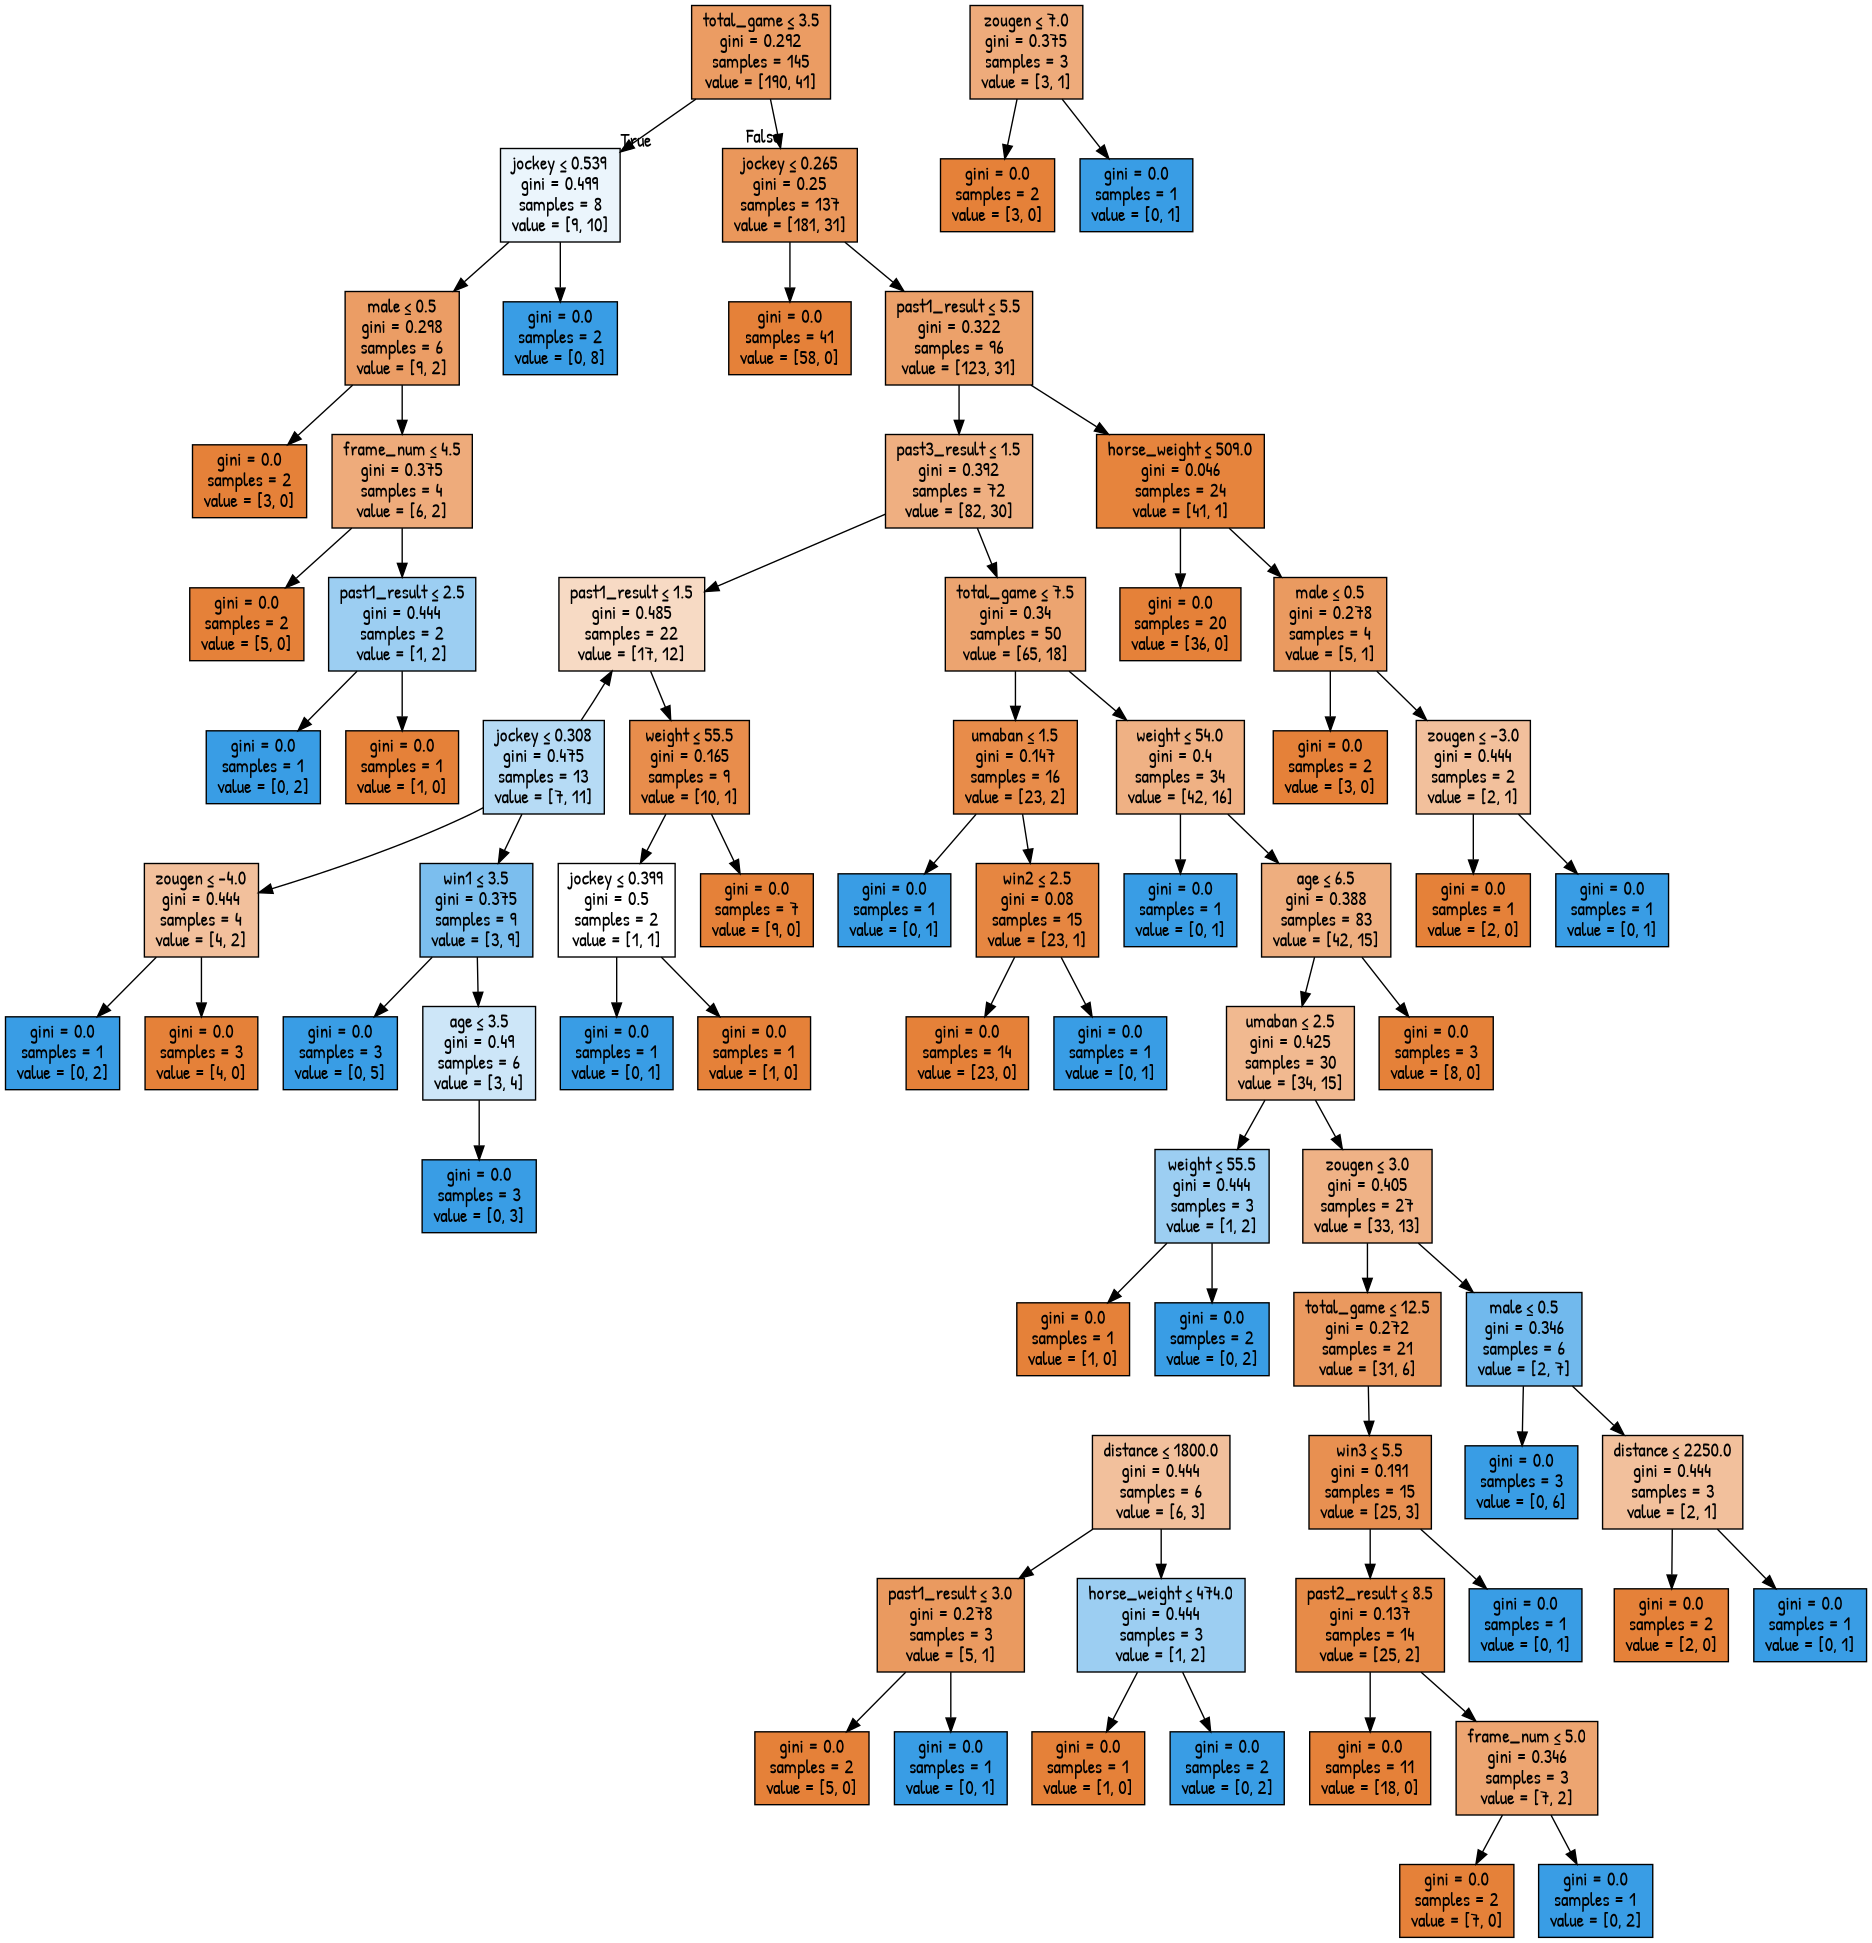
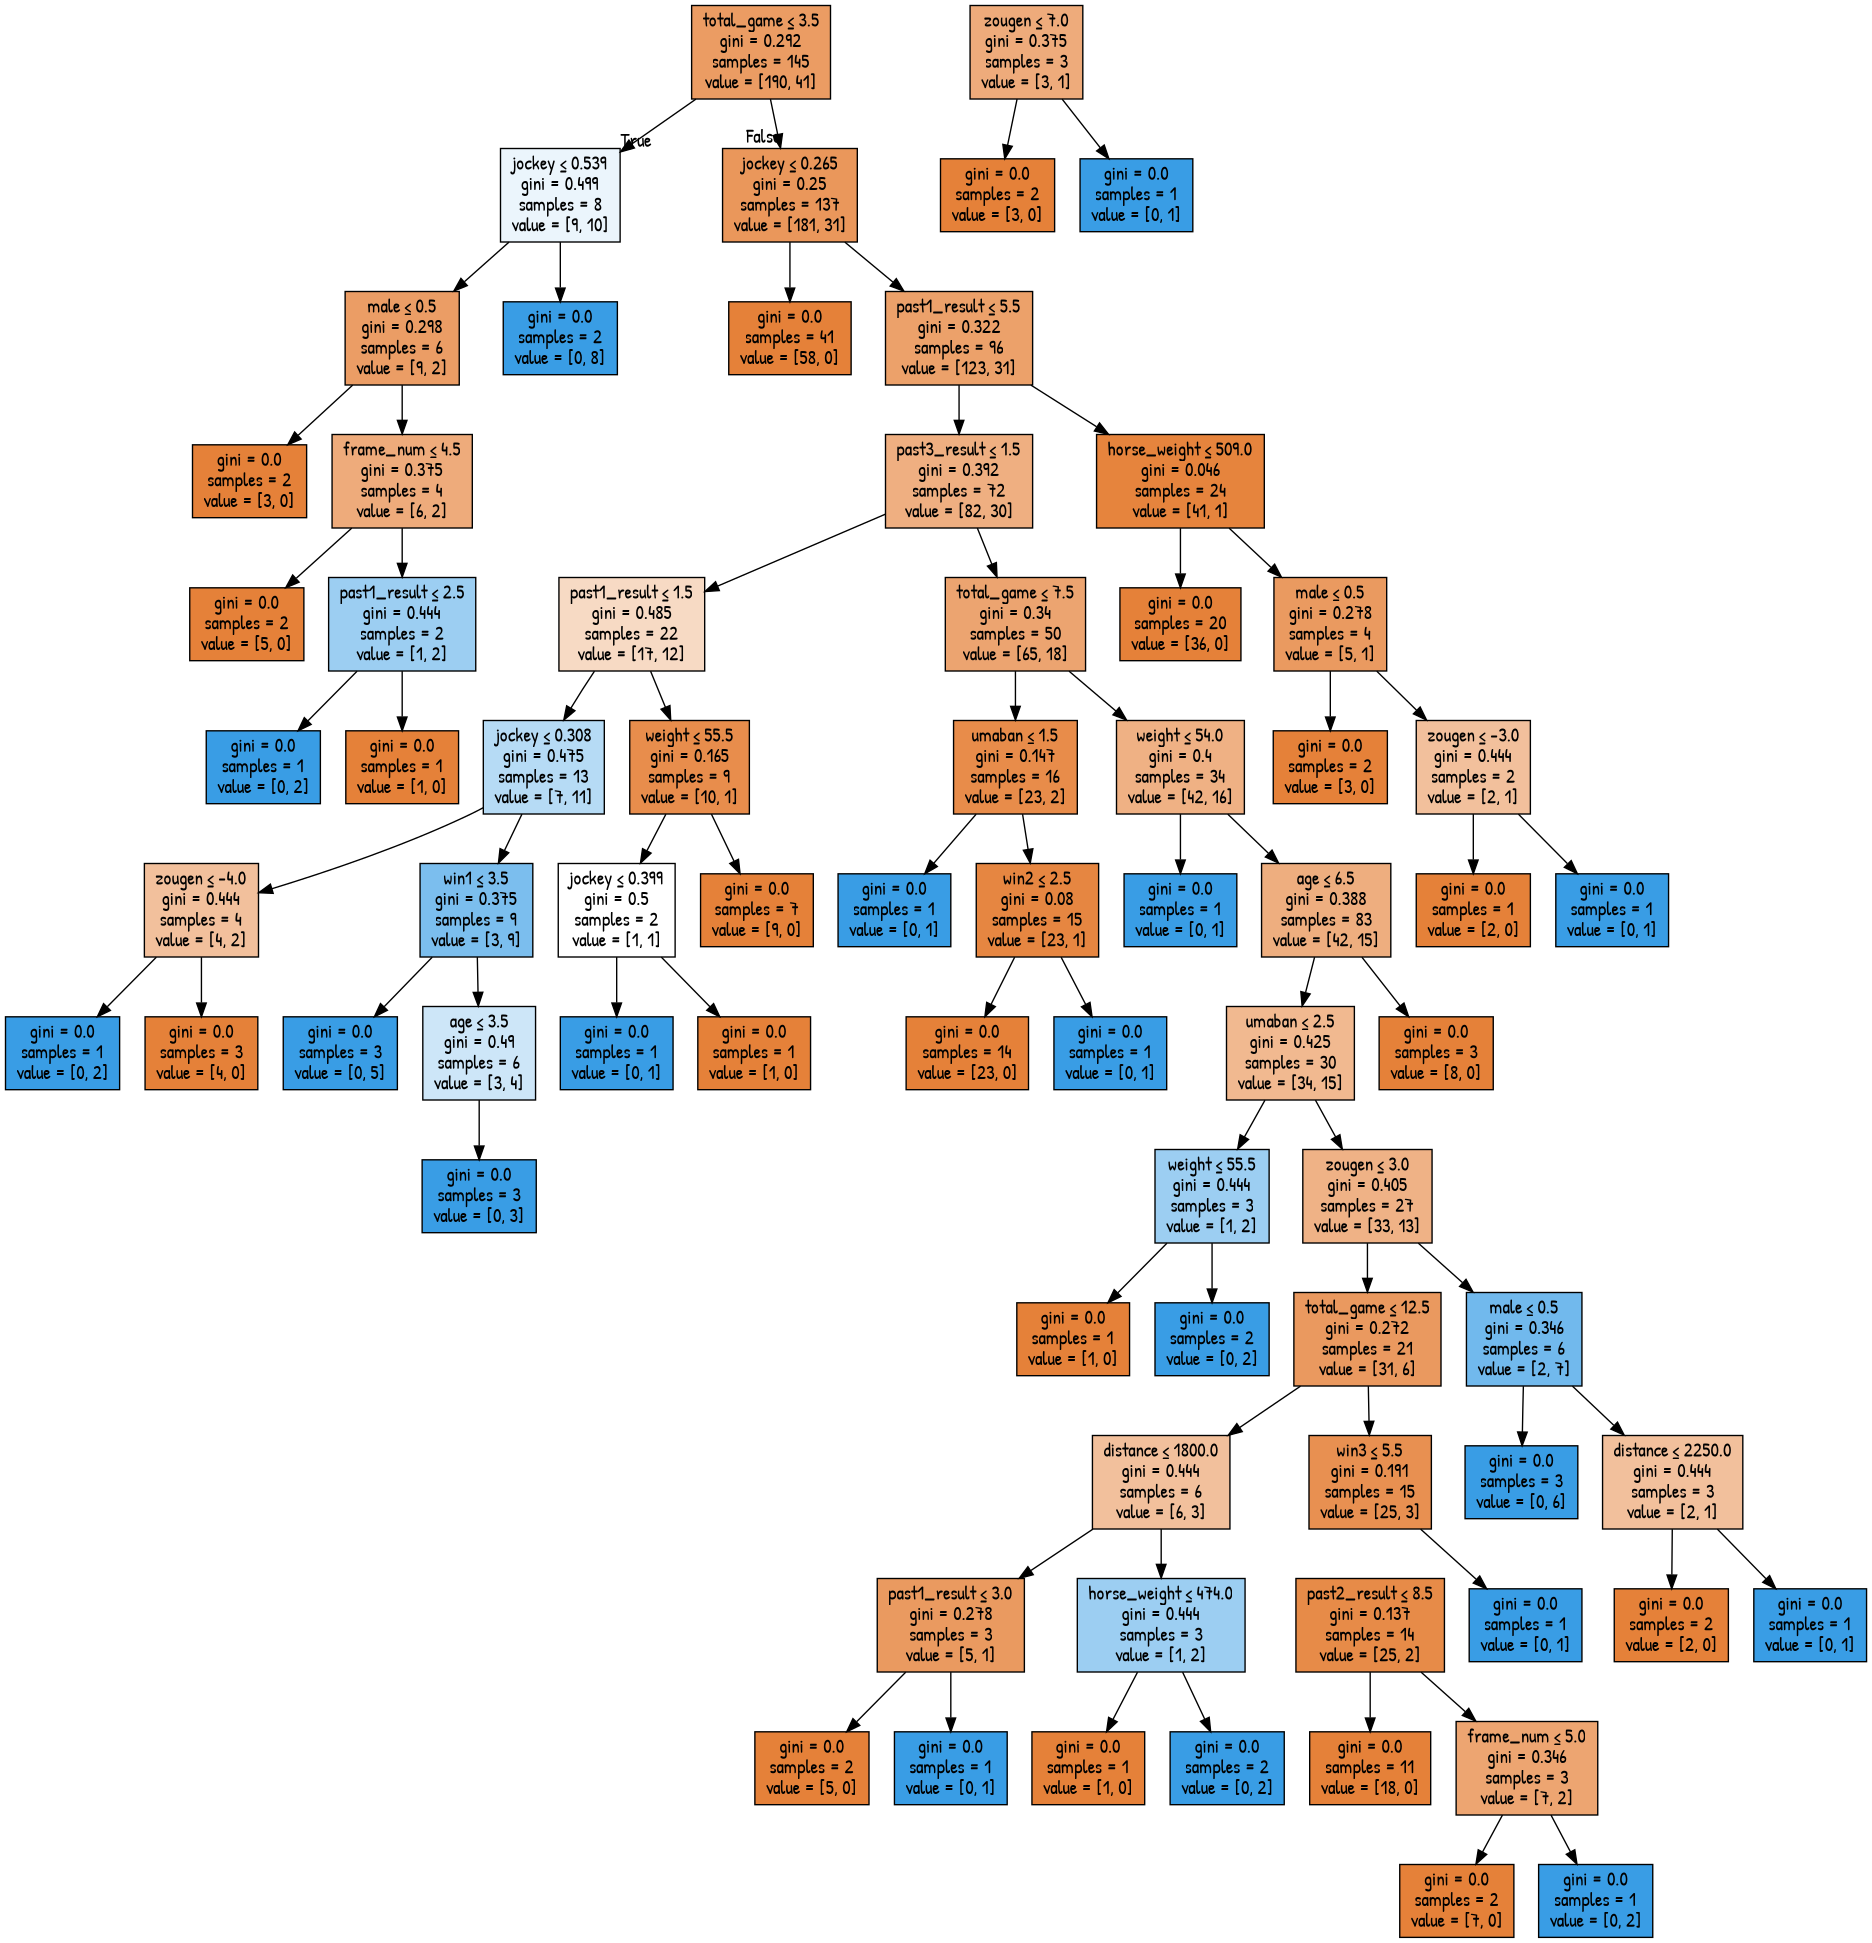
(593, 702) -> (583, 689)
none -> (1270, 1407)
(1370, 1547) -> none
